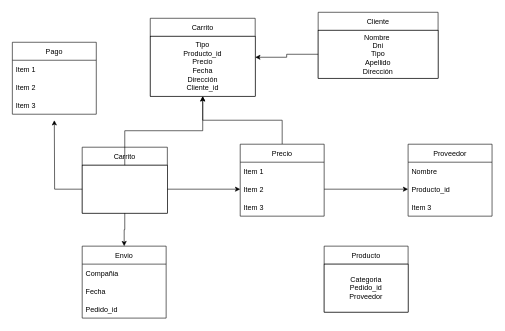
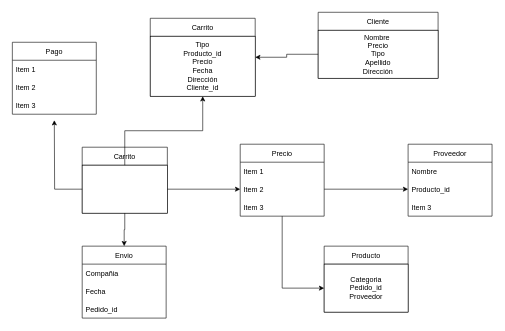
(378, 54) -> (378, 54)
(255, 120) -> (282, 287)
